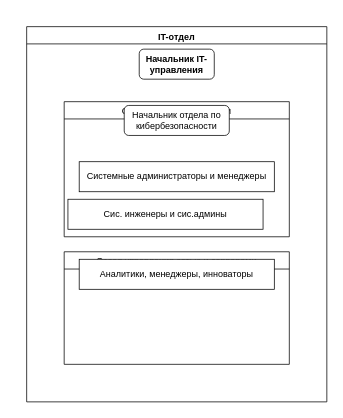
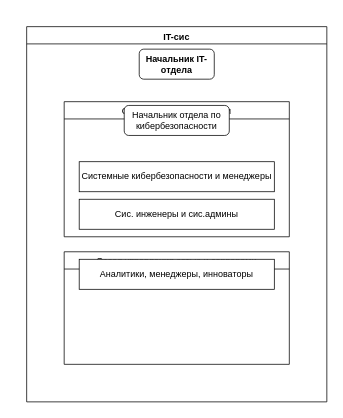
(176, 37) -> (176, 37)
(177, 64) -> (177, 64)
(177, 177) -> (177, 177)
(165, 214) -> (177, 214)
